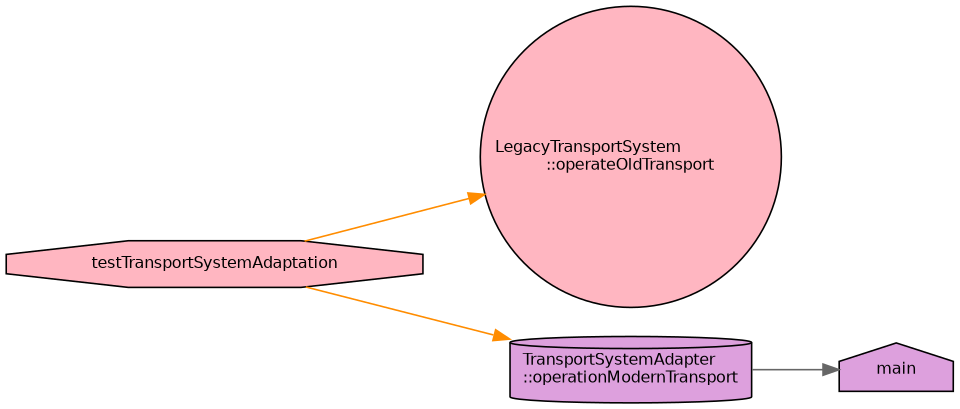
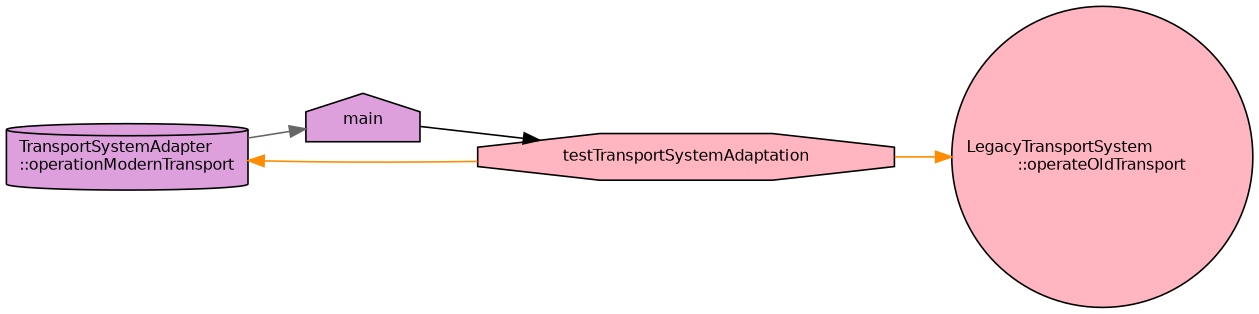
none -> (472, 132)
